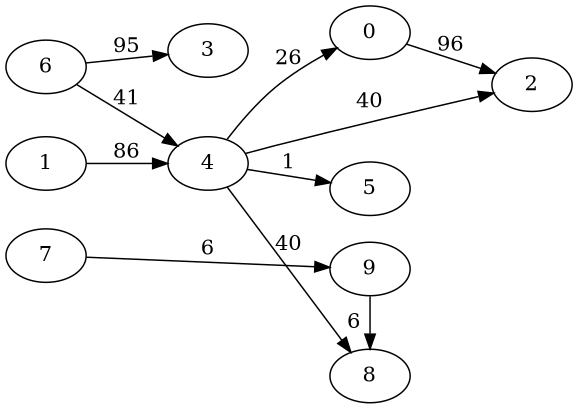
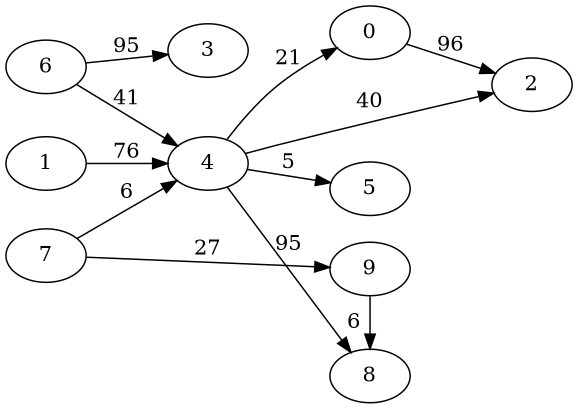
(289, 59) -> (289, 59)
(127, 152) -> (127, 152)
(289, 163) -> (289, 163)
none -> (120, 213)
(289, 244) -> (289, 244)
(208, 249) -> (208, 249)
